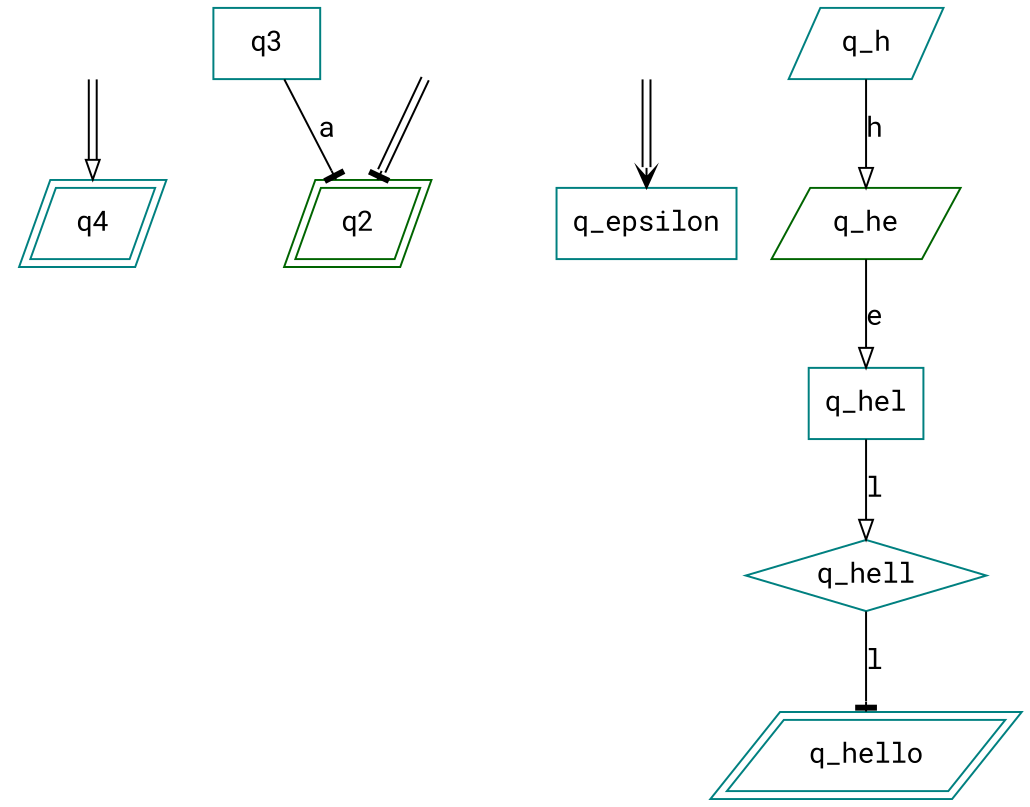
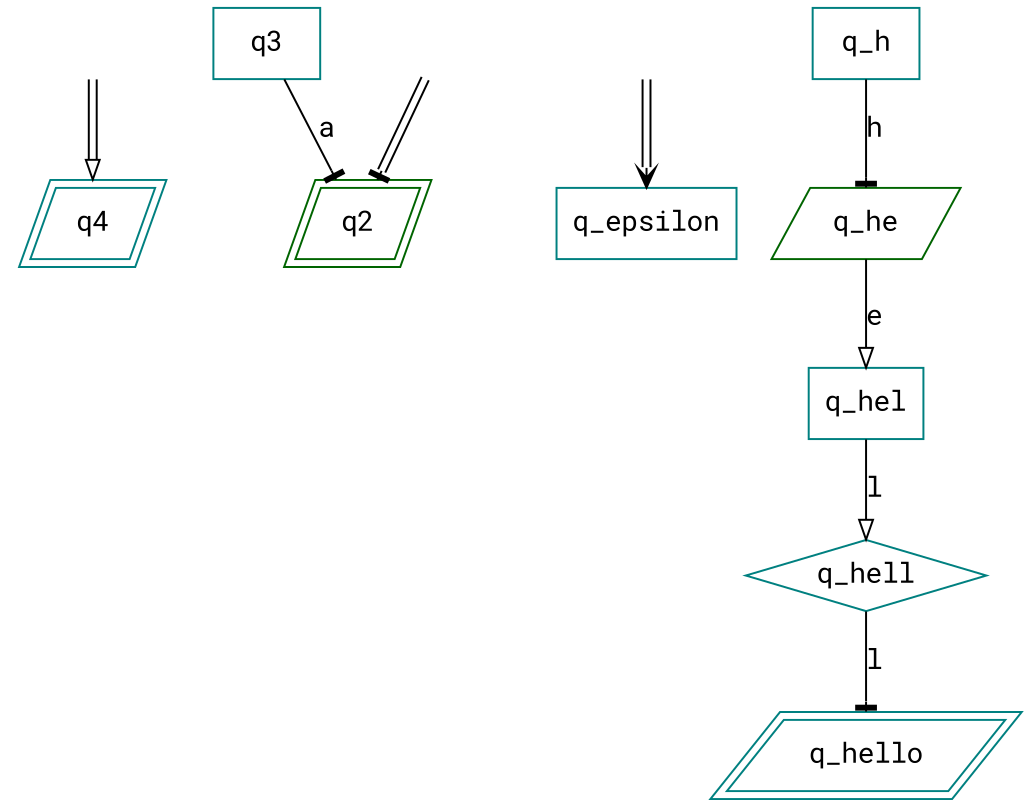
(866, 44) -> (866, 44)
(866, 123) -> (866, 129)
